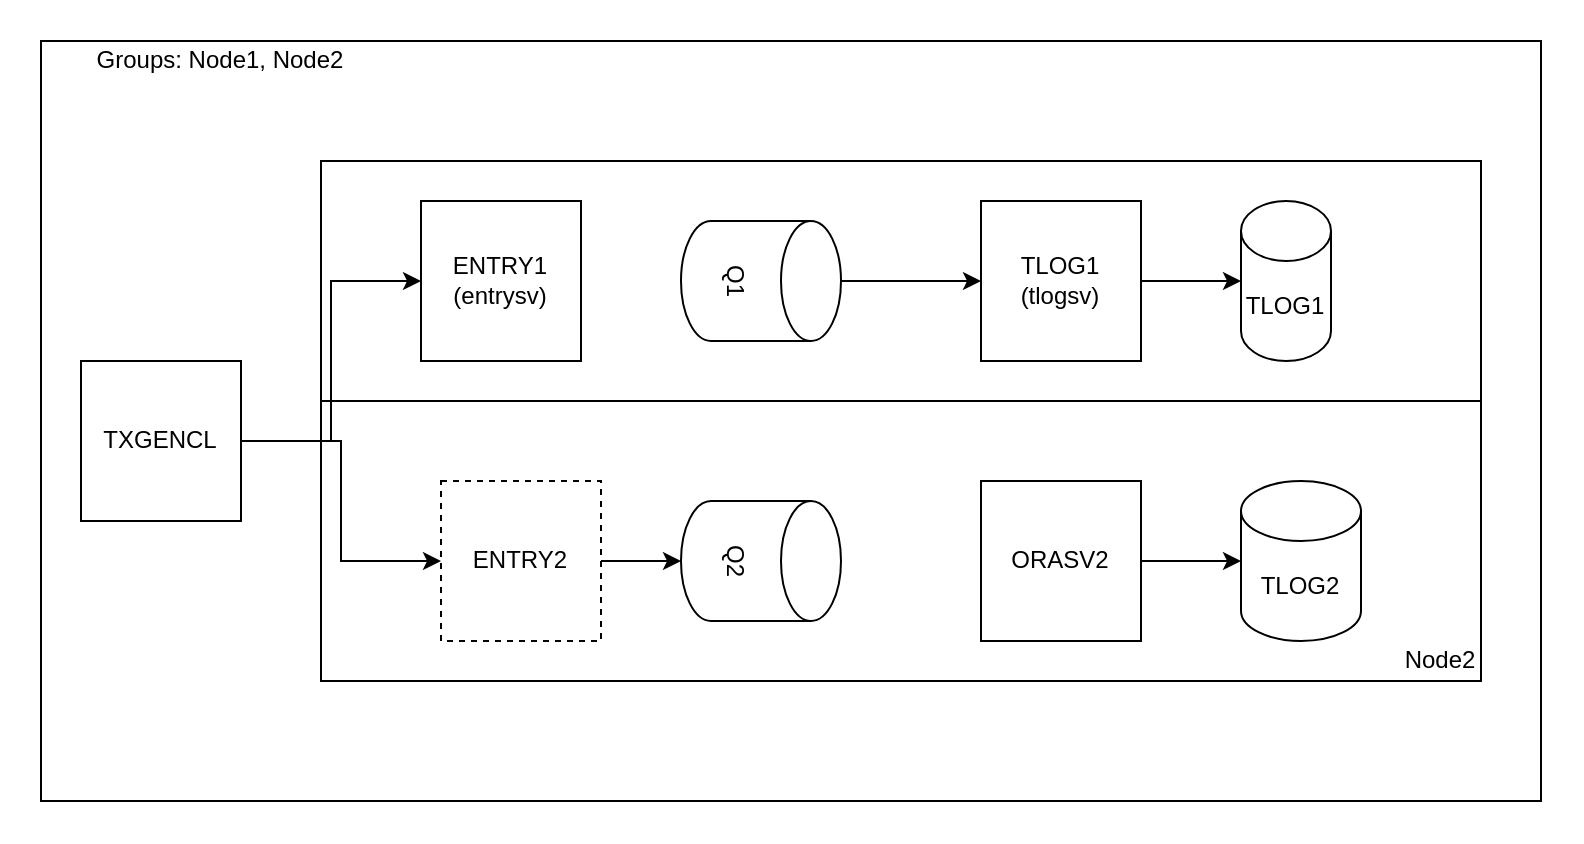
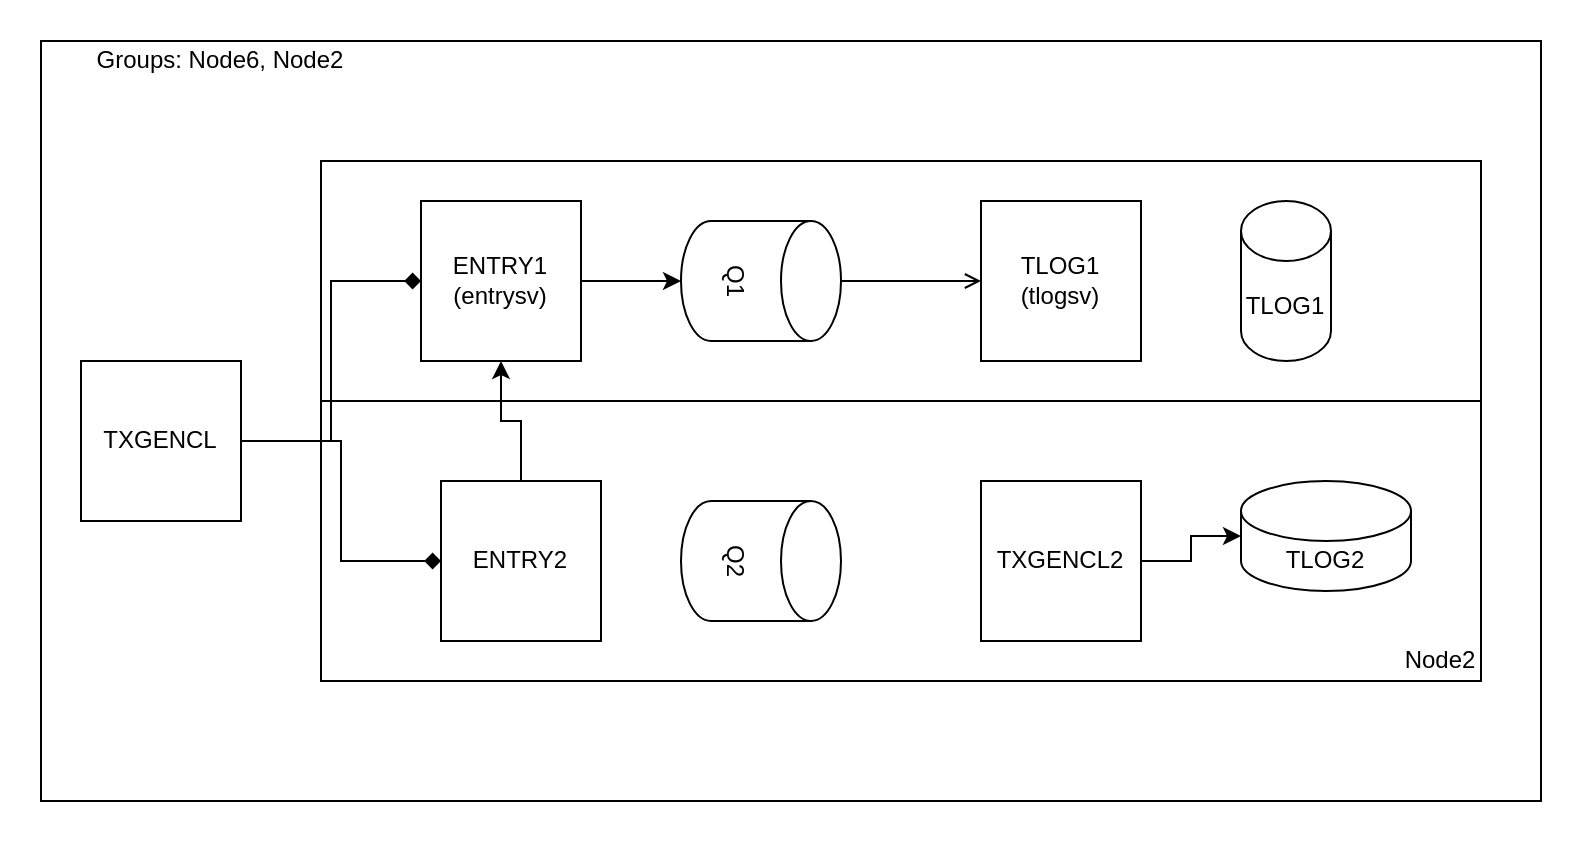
(221, 61) -> (221, 61)
(405, 281) -> (404, 281)
none -> (624, 281)
(966, 281) -> (968, 281)
(1184, 281) -> none
(425, 561) -> (424, 561)
(521, 561) -> (521, 561)
(634, 561) -> (518, 421)
(1061, 561) -> (1061, 561)
(1301, 561) -> (1326, 536)
